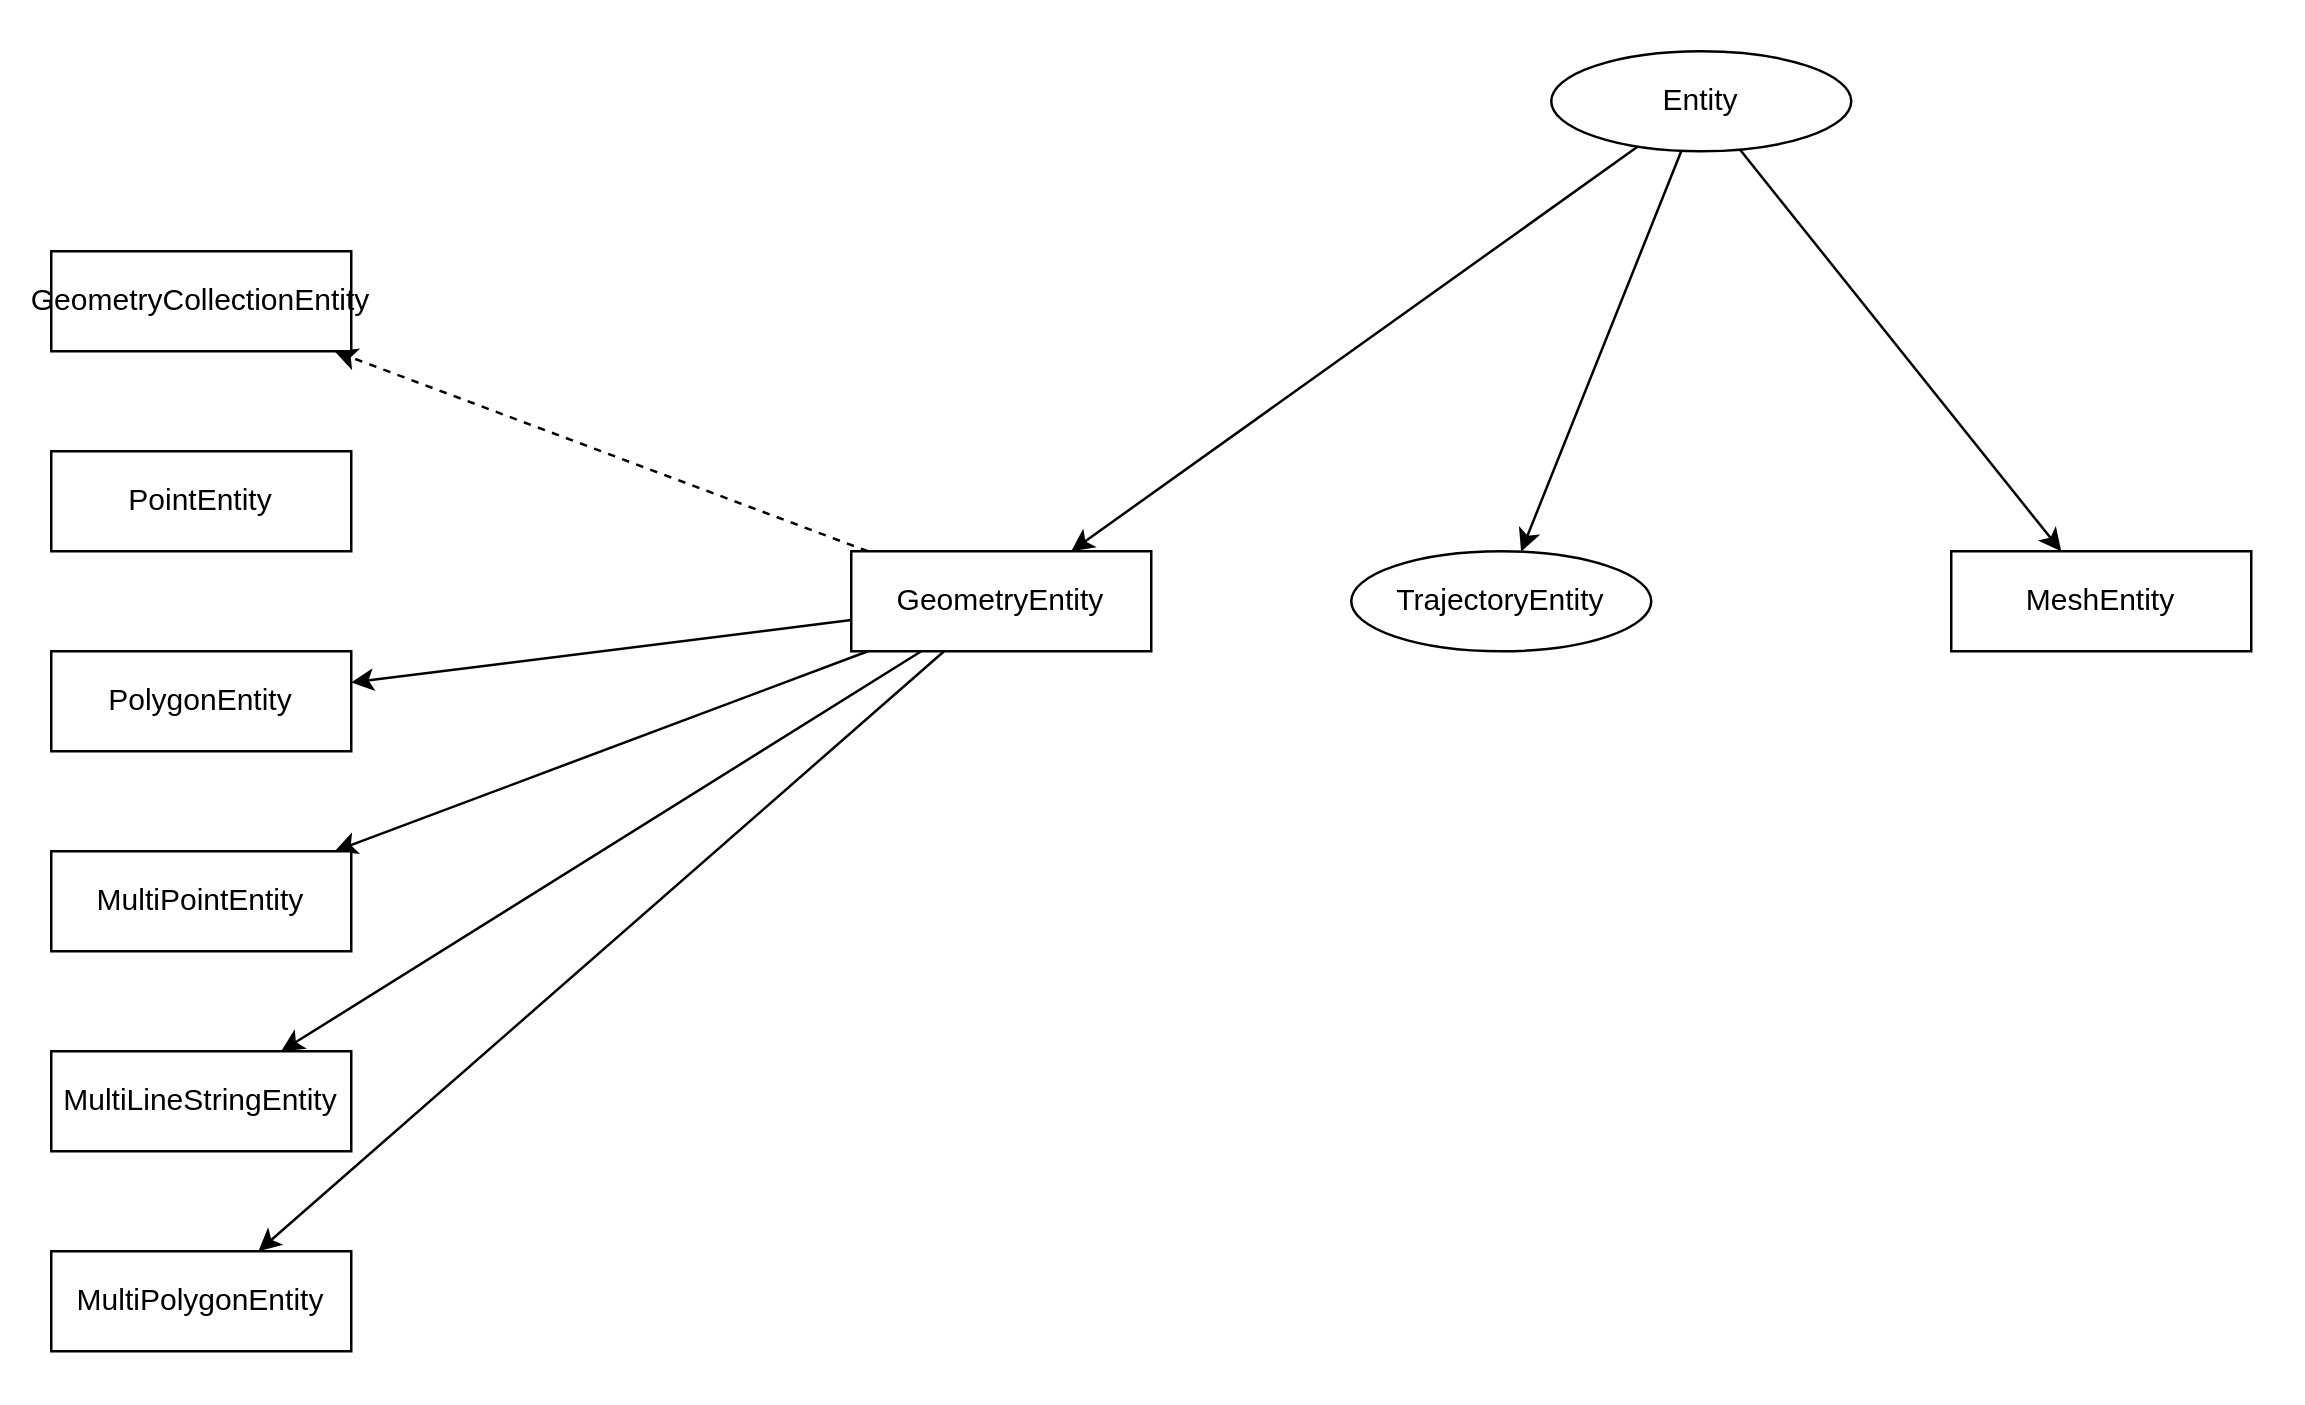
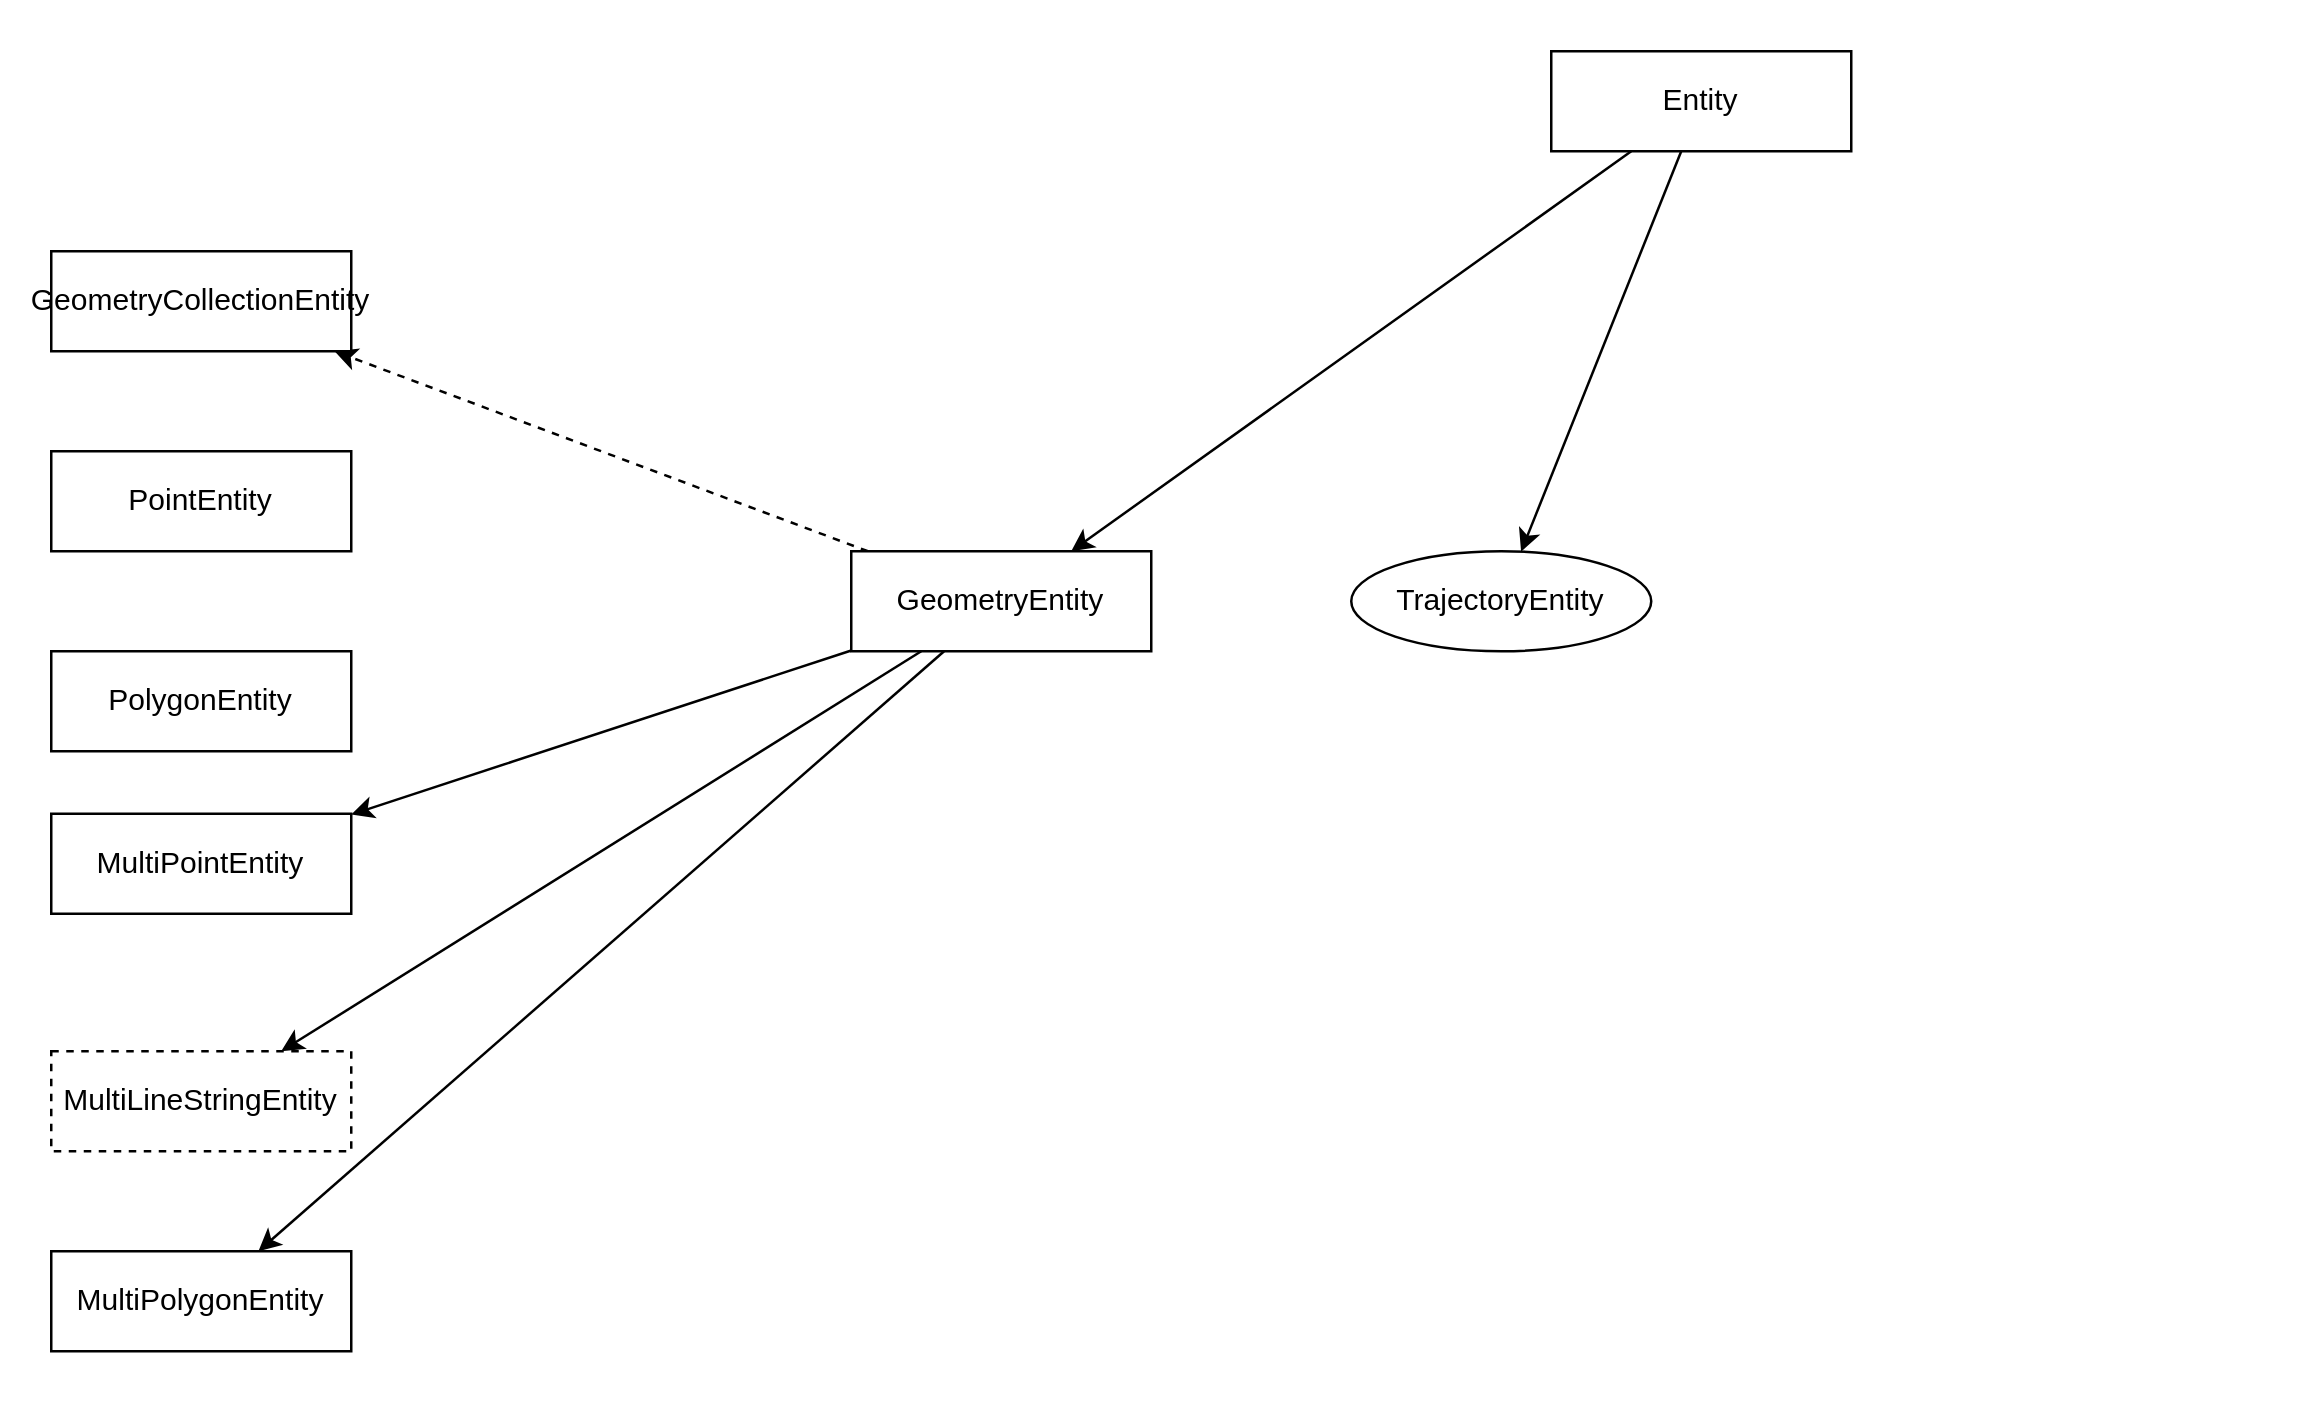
(1701, 101) -> (1701, 101)
(1896, 344) -> none
(2101, 601) -> none
(610, 650) -> none
(201, 901) -> (201, 864)
(201, 1101) -> (201, 1101)
